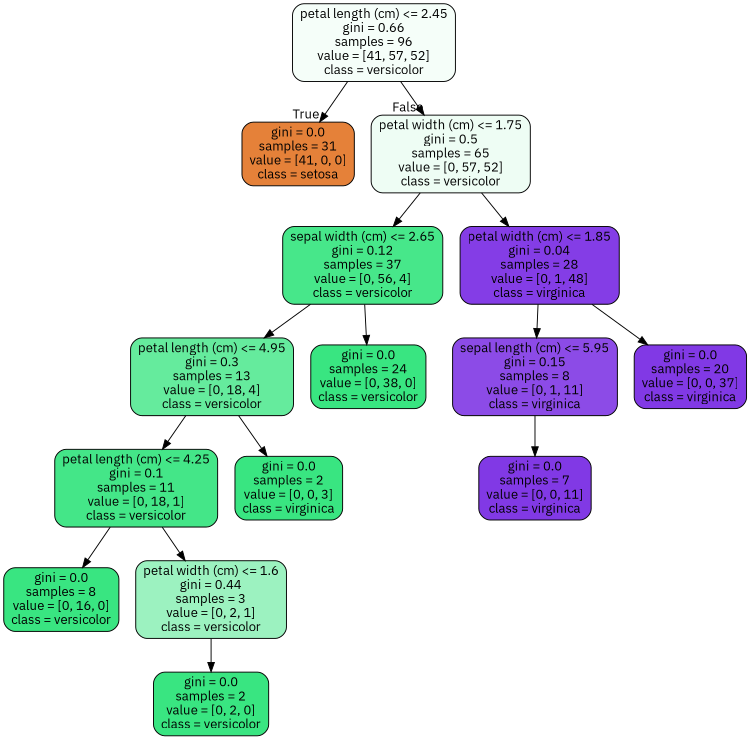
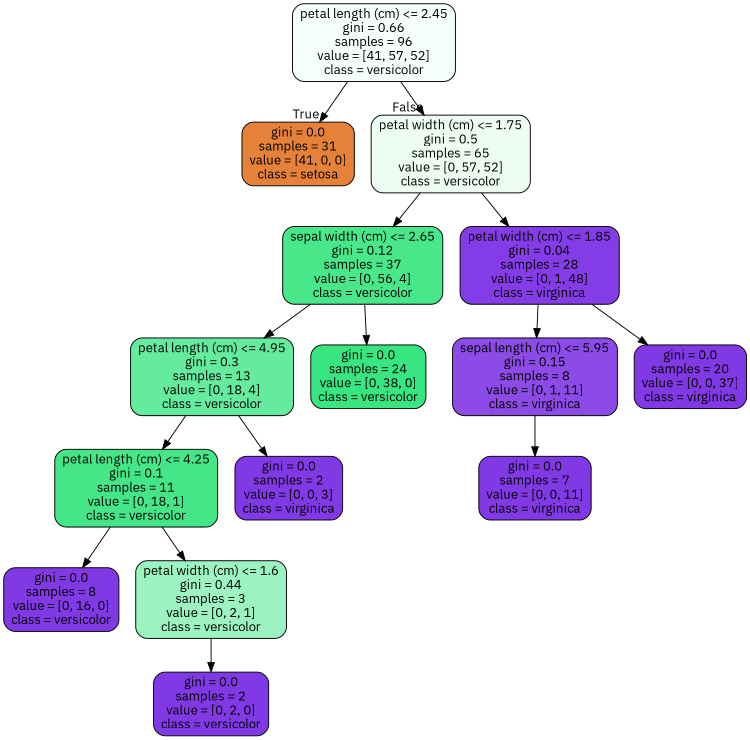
(289, 488) -> (289, 488)
(61, 600) -> (61, 600)
(211, 704) -> (211, 704)
